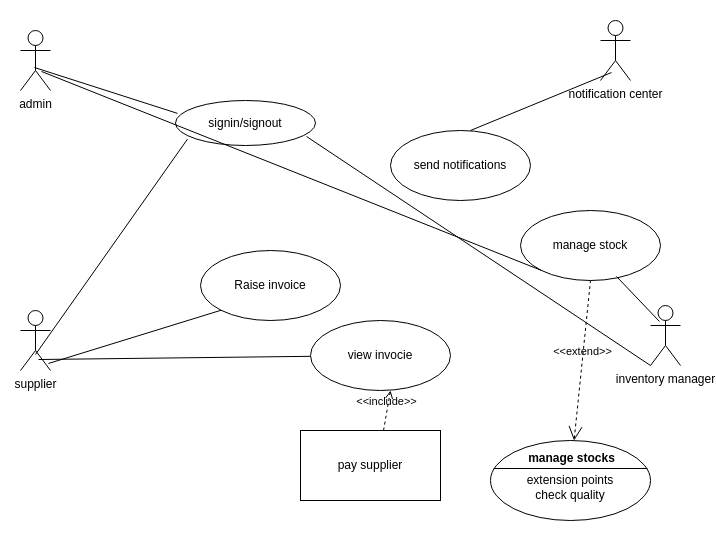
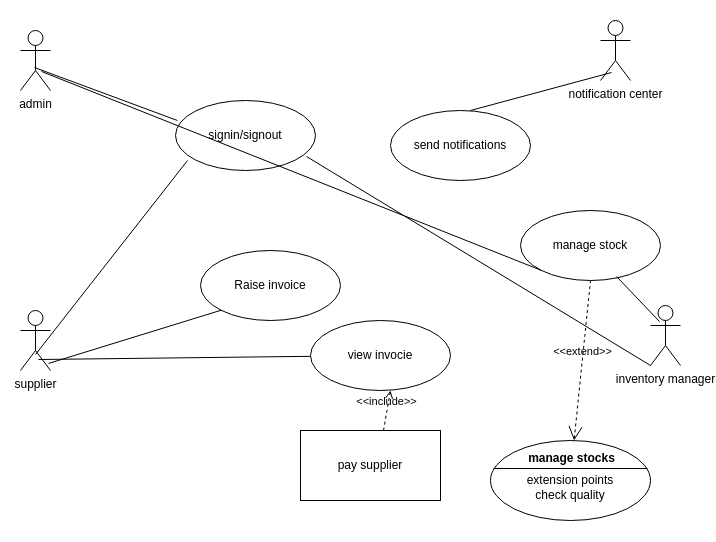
(246, 123) -> (246, 136)
(461, 166) -> (461, 146)
